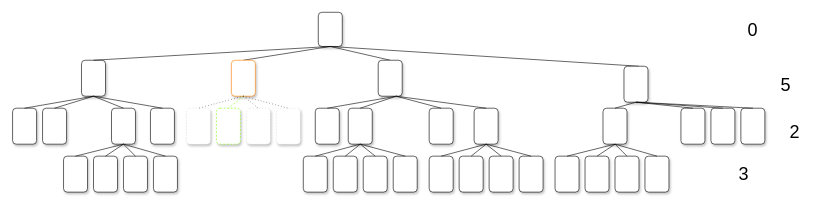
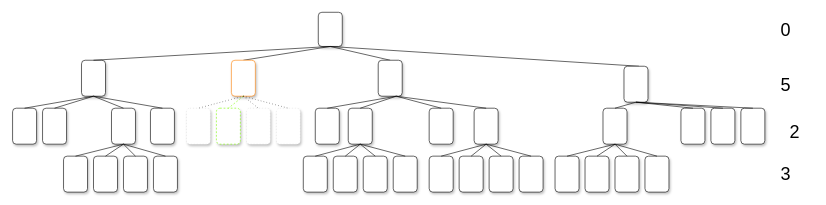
(753, 29) -> (786, 29)
(744, 174) -> (786, 174)
